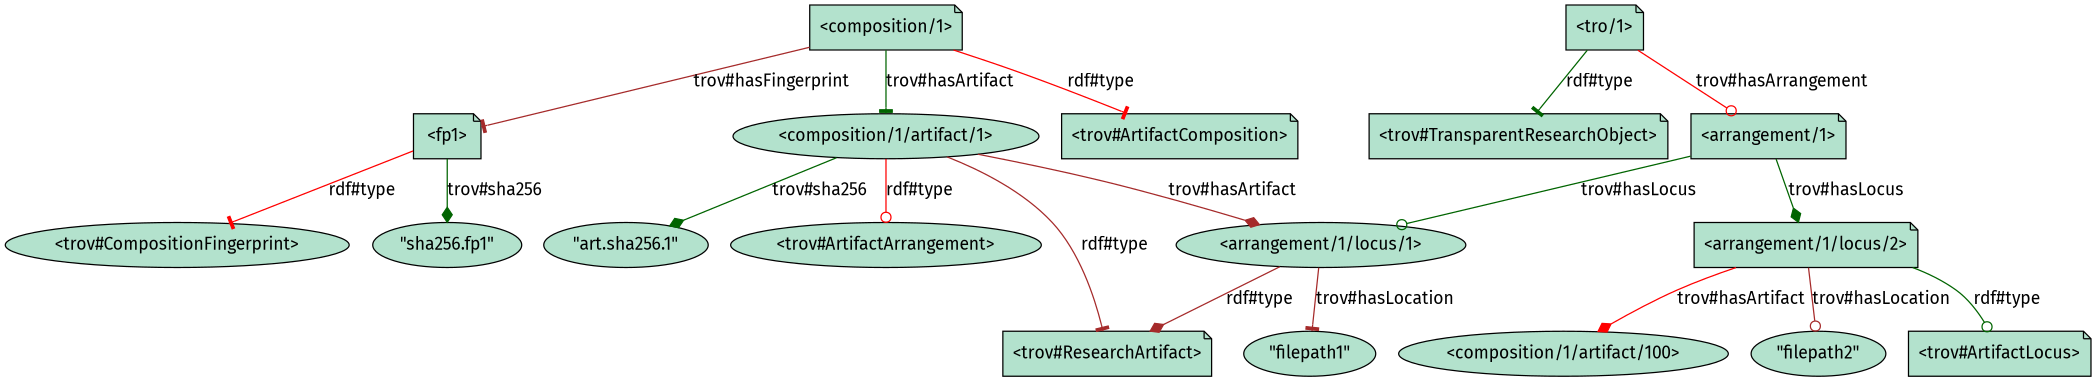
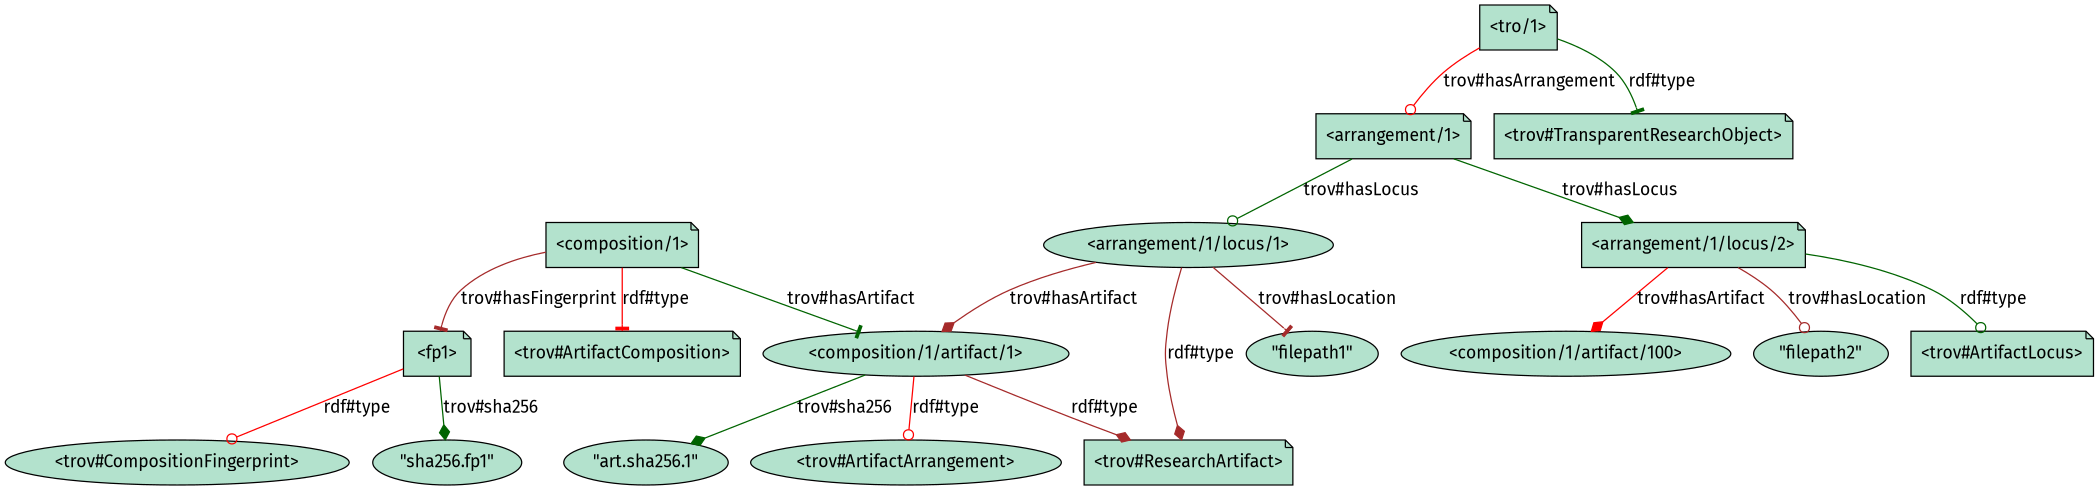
(1112, 183) -> (1022, 285)
(324, 186) -> (320, 403)
(1049, 219) -> (1040, 406)
